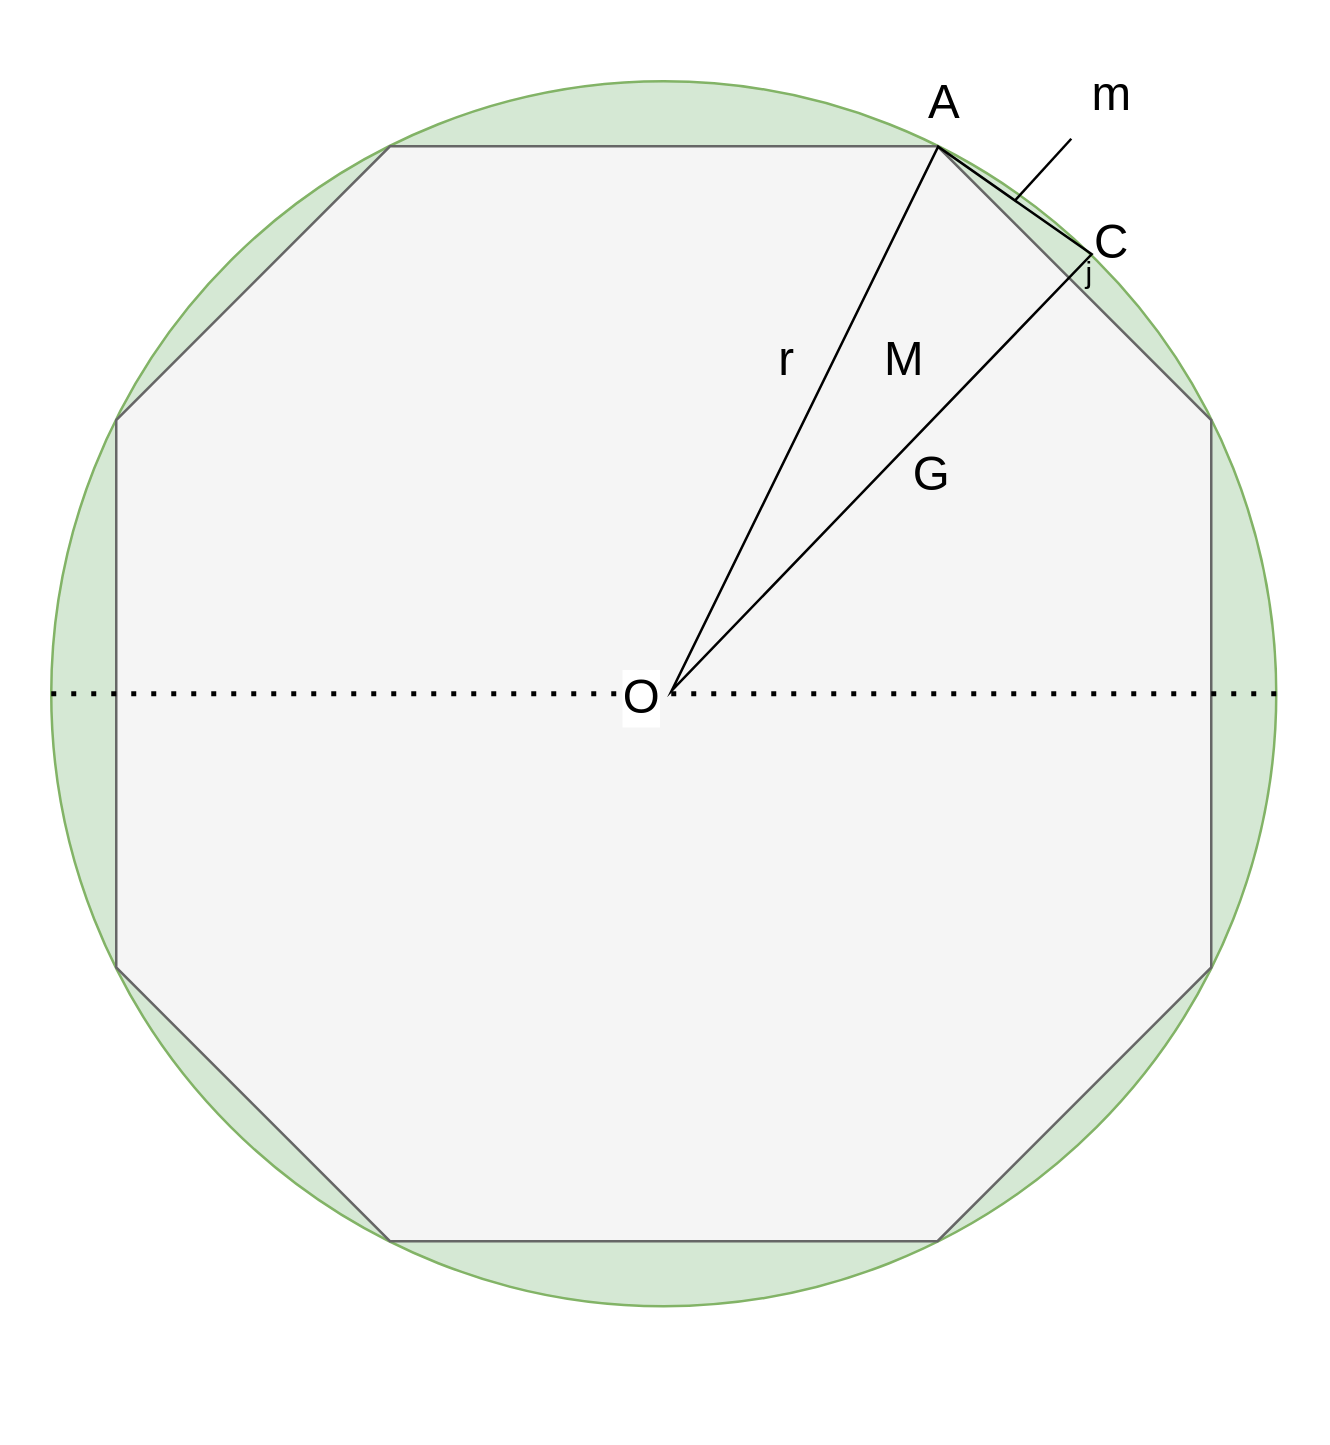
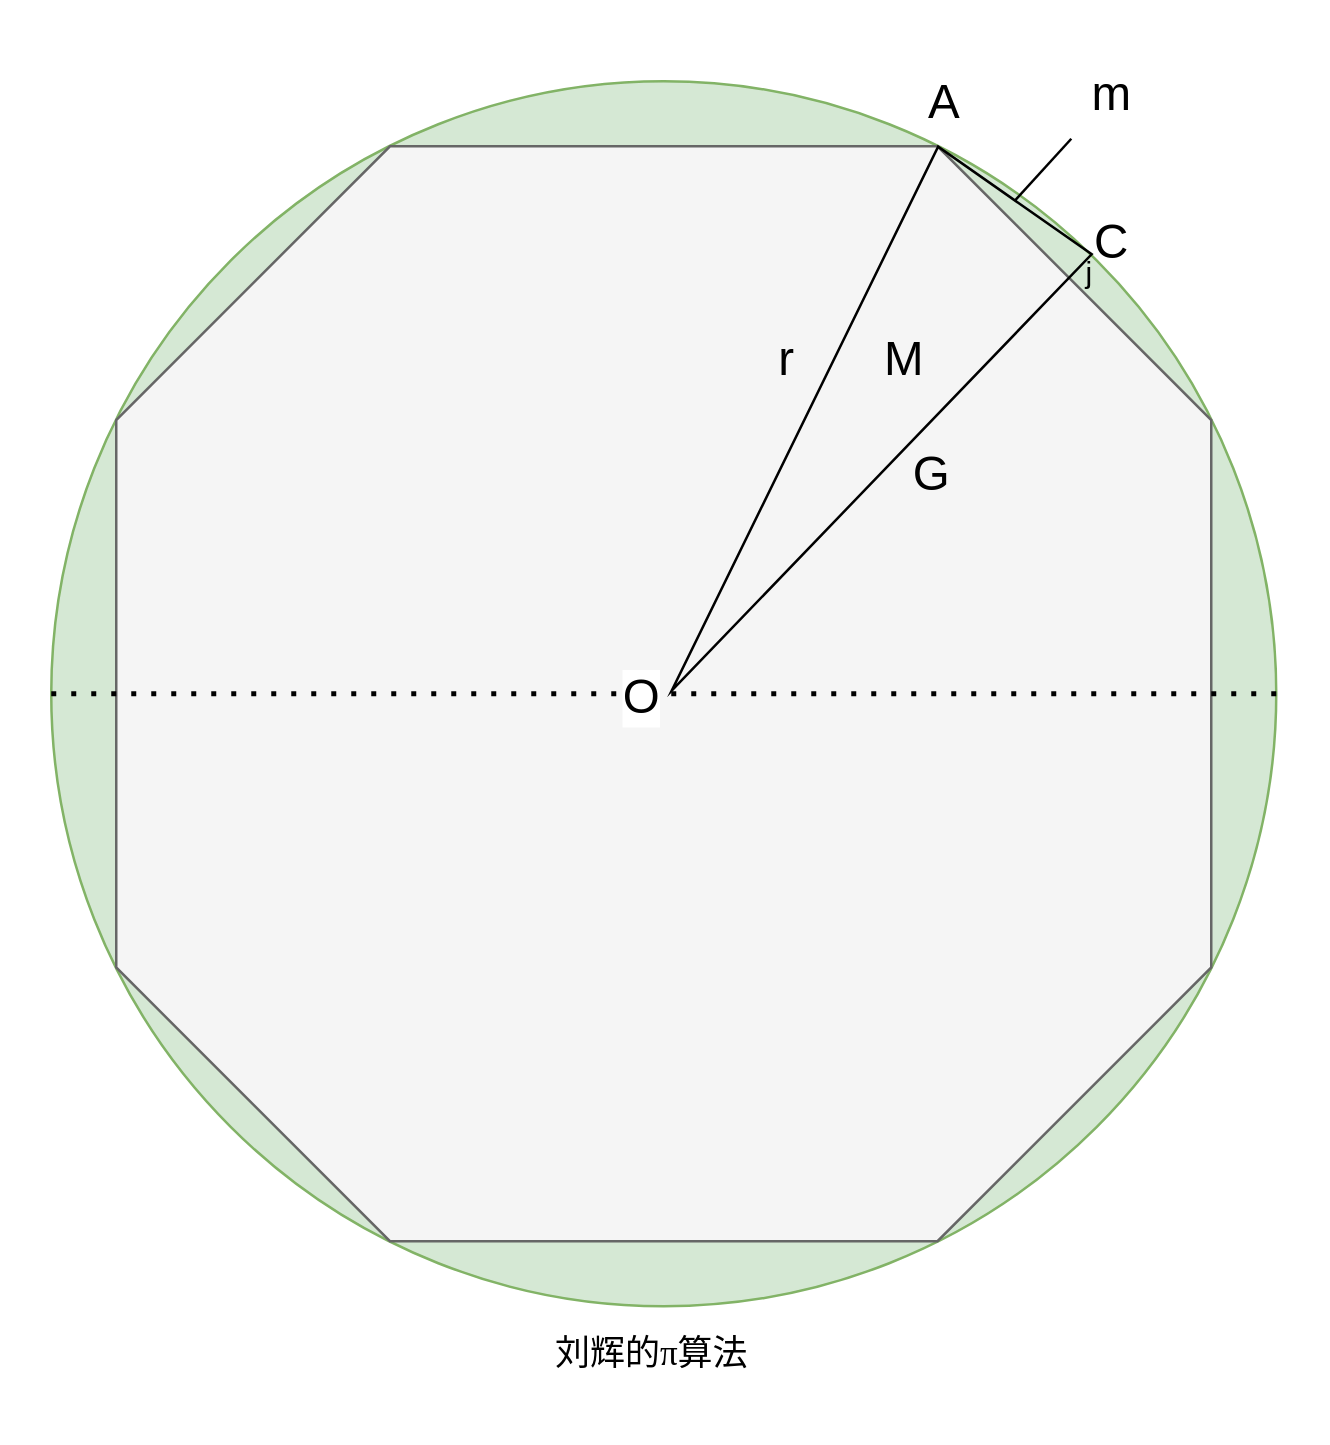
none -> (650, 1355)
